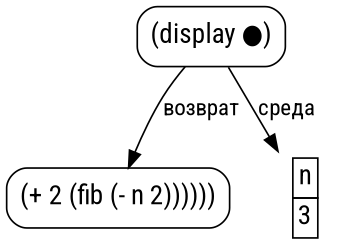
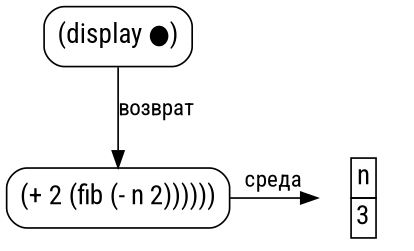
(249, 102) -> (265, 198)
